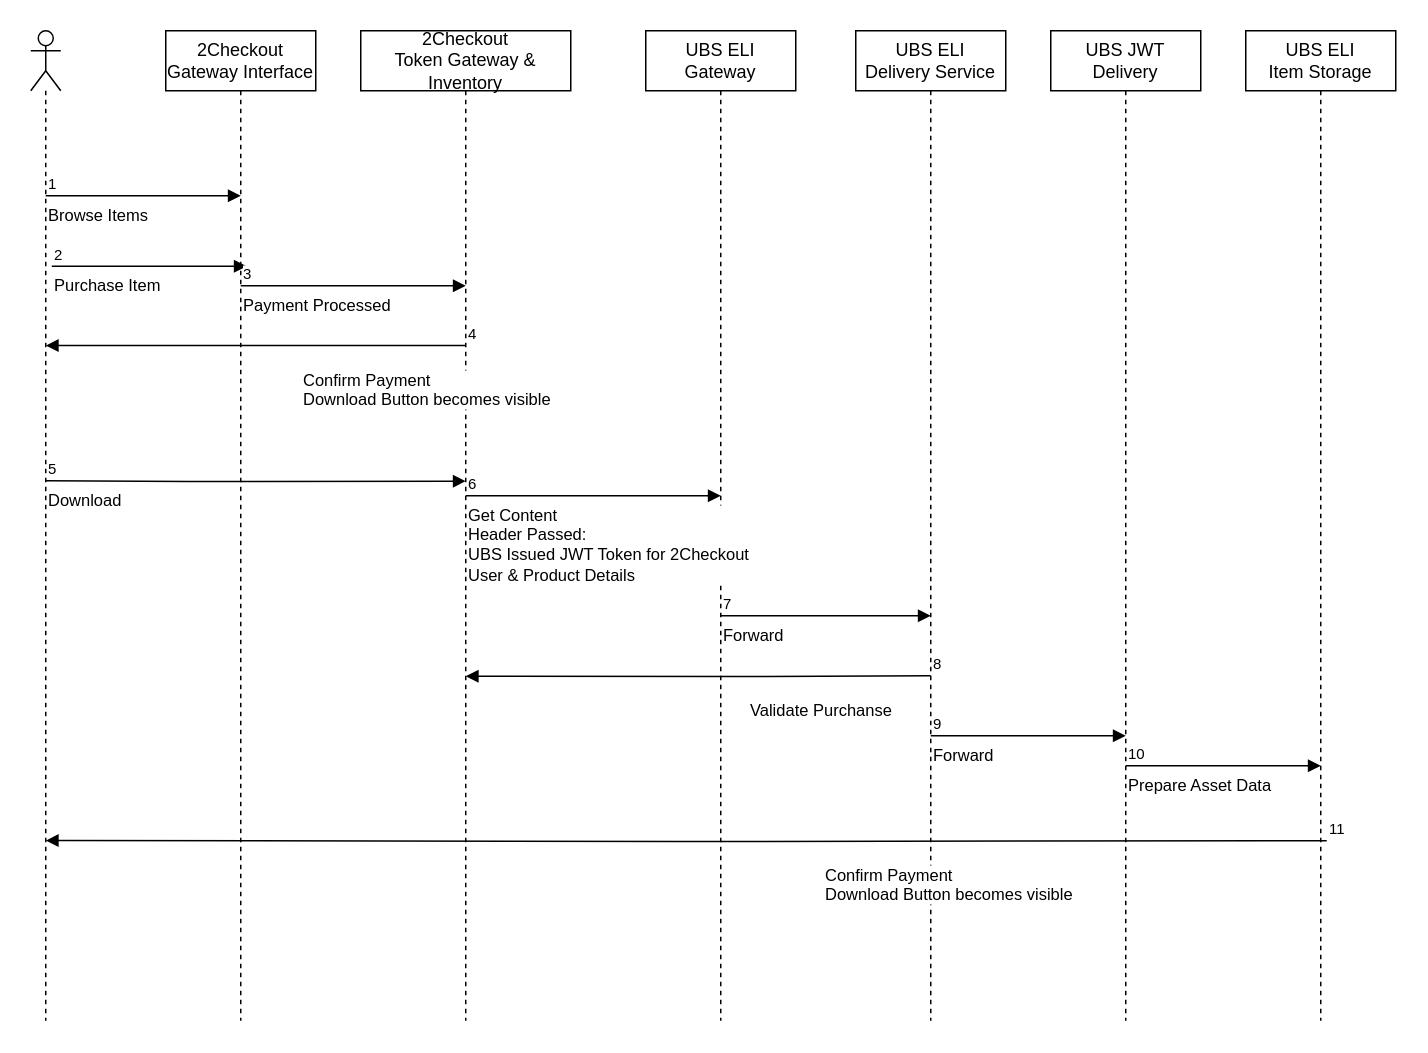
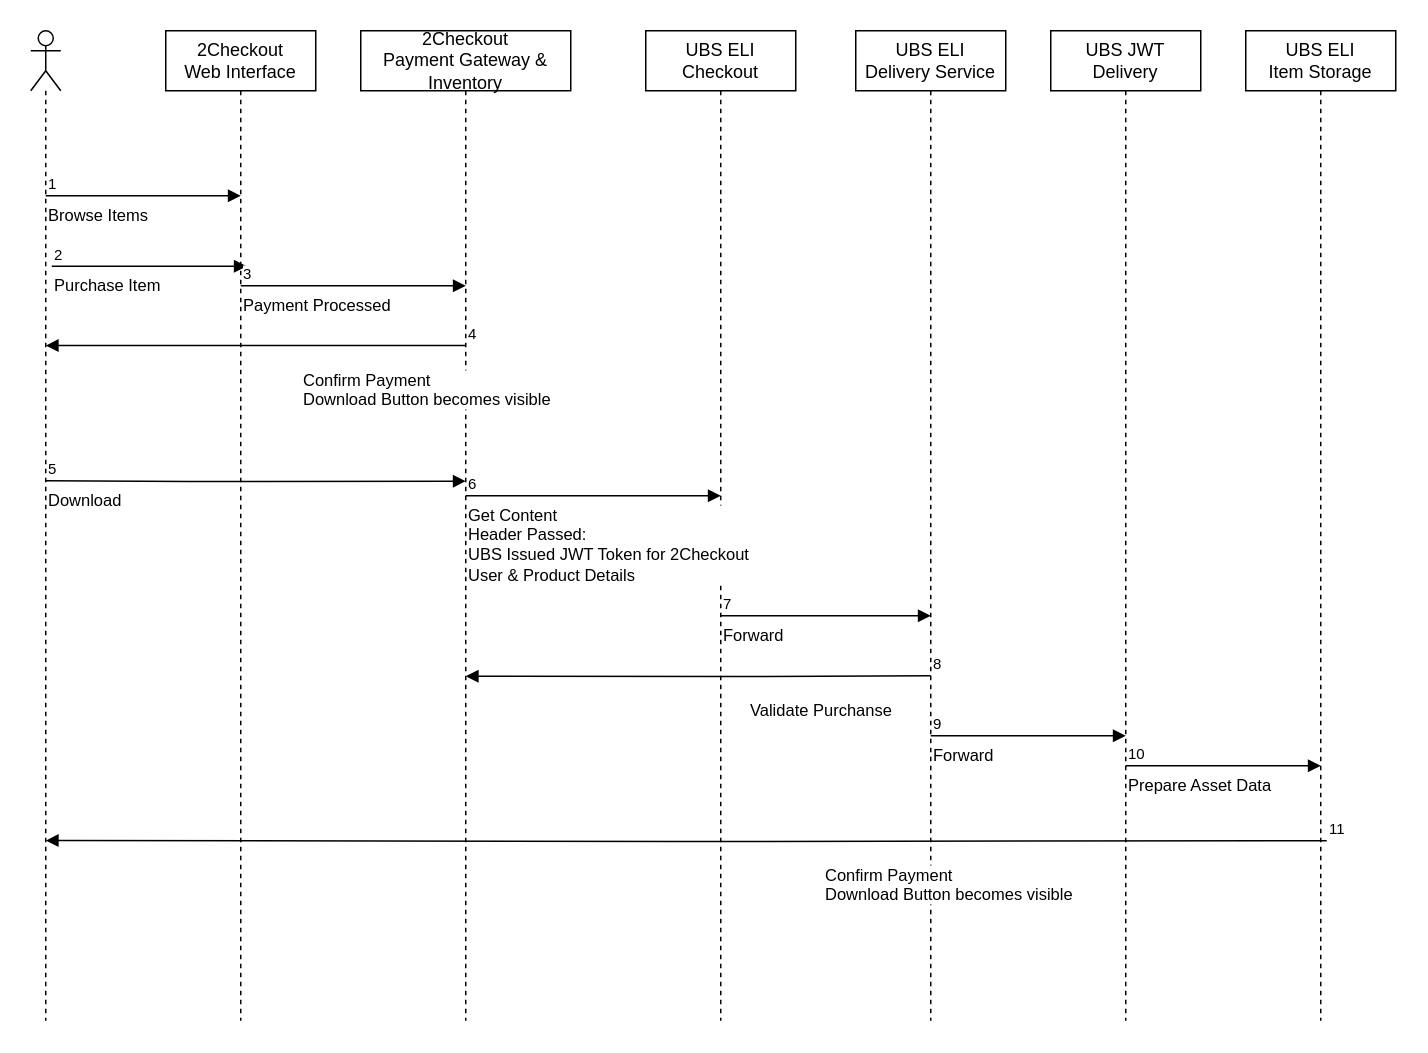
(241, 61) -> (241, 61)
(466, 61) -> (466, 61)
(721, 61) -> (721, 61)
